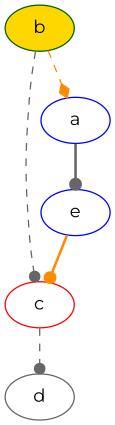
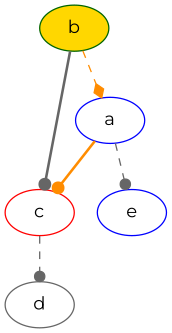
(26, 161) -> (58, 115)
(76, 161) -> (120, 161)
(60, 254) -> (78, 162)
